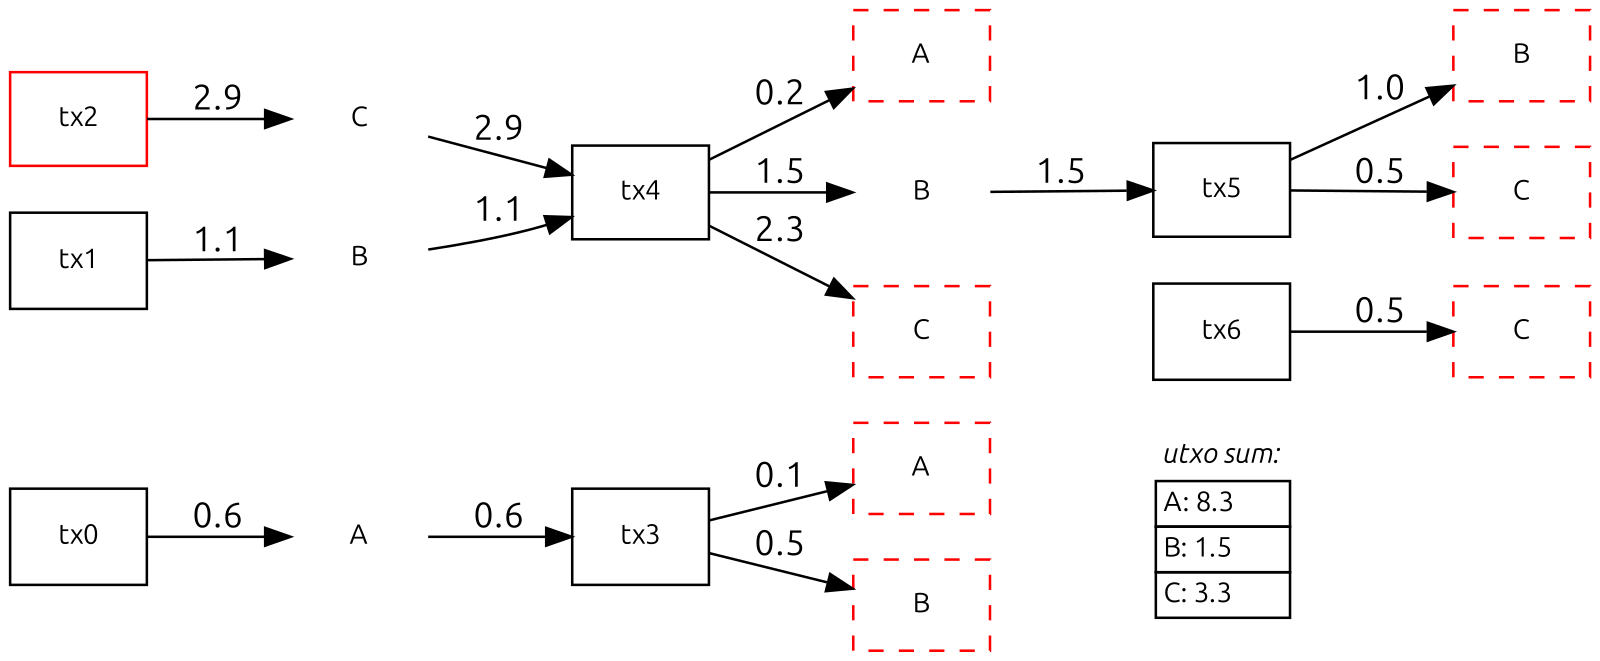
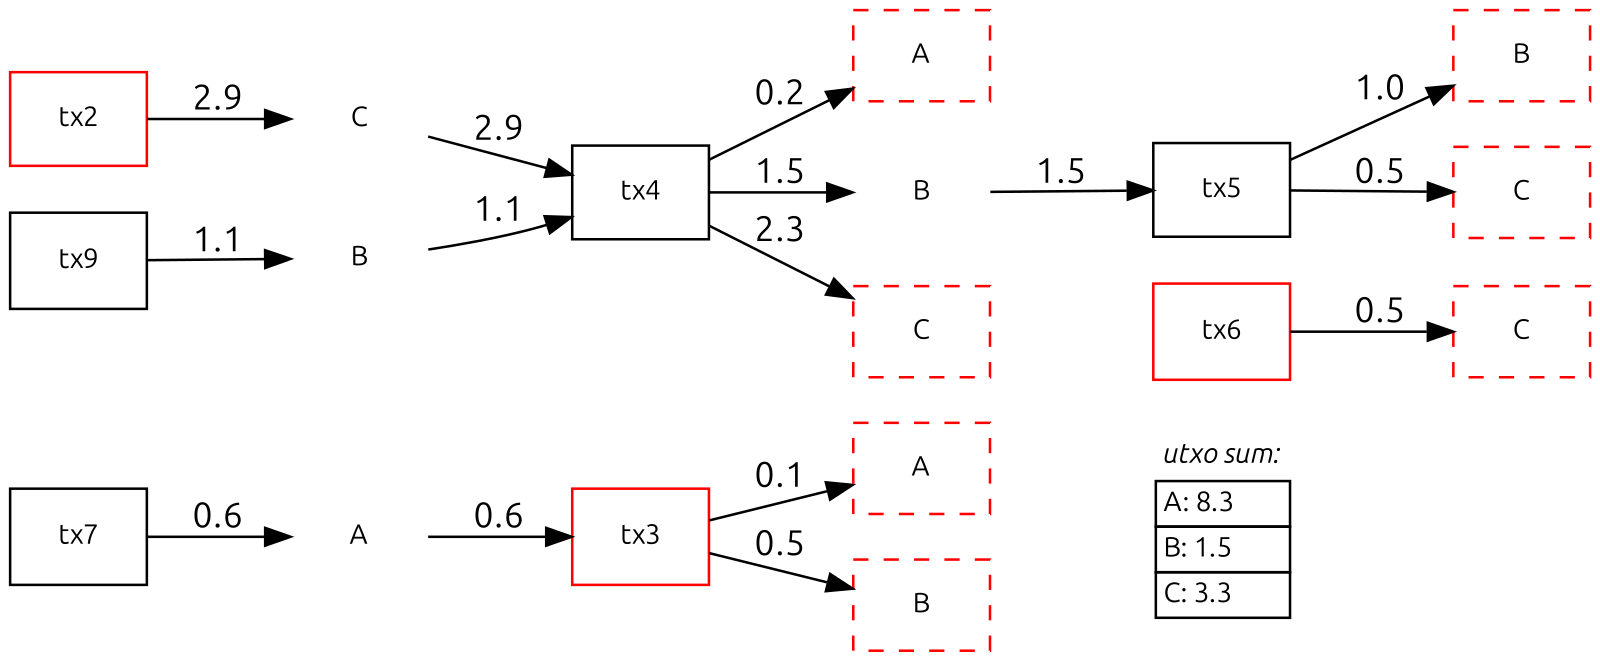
(78, 261) -> (78, 261)
(1222, 332) -> (1222, 332)
(78, 537) -> (78, 537)
(641, 537) -> (641, 537)
